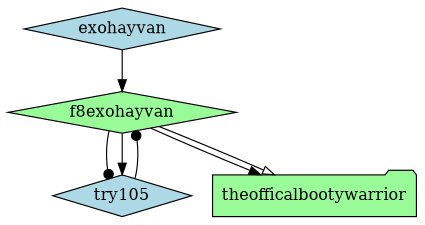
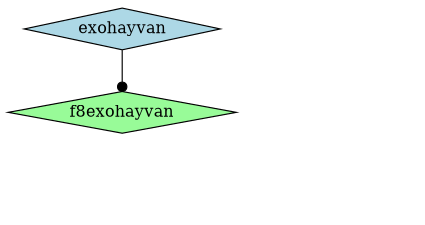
(122, 66) -> (122, 66)
(122, 196) -> none
(314, 196) -> none
